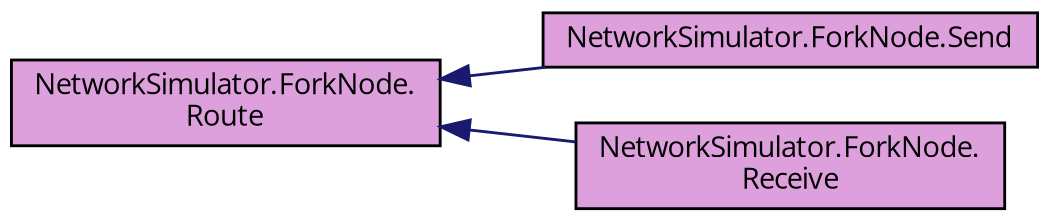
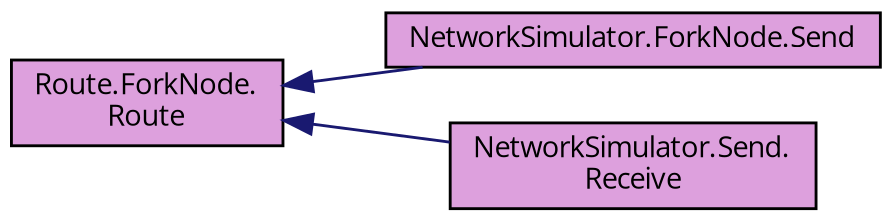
(226, 103) -> (147, 103)
(790, 166) -> (633, 166)
